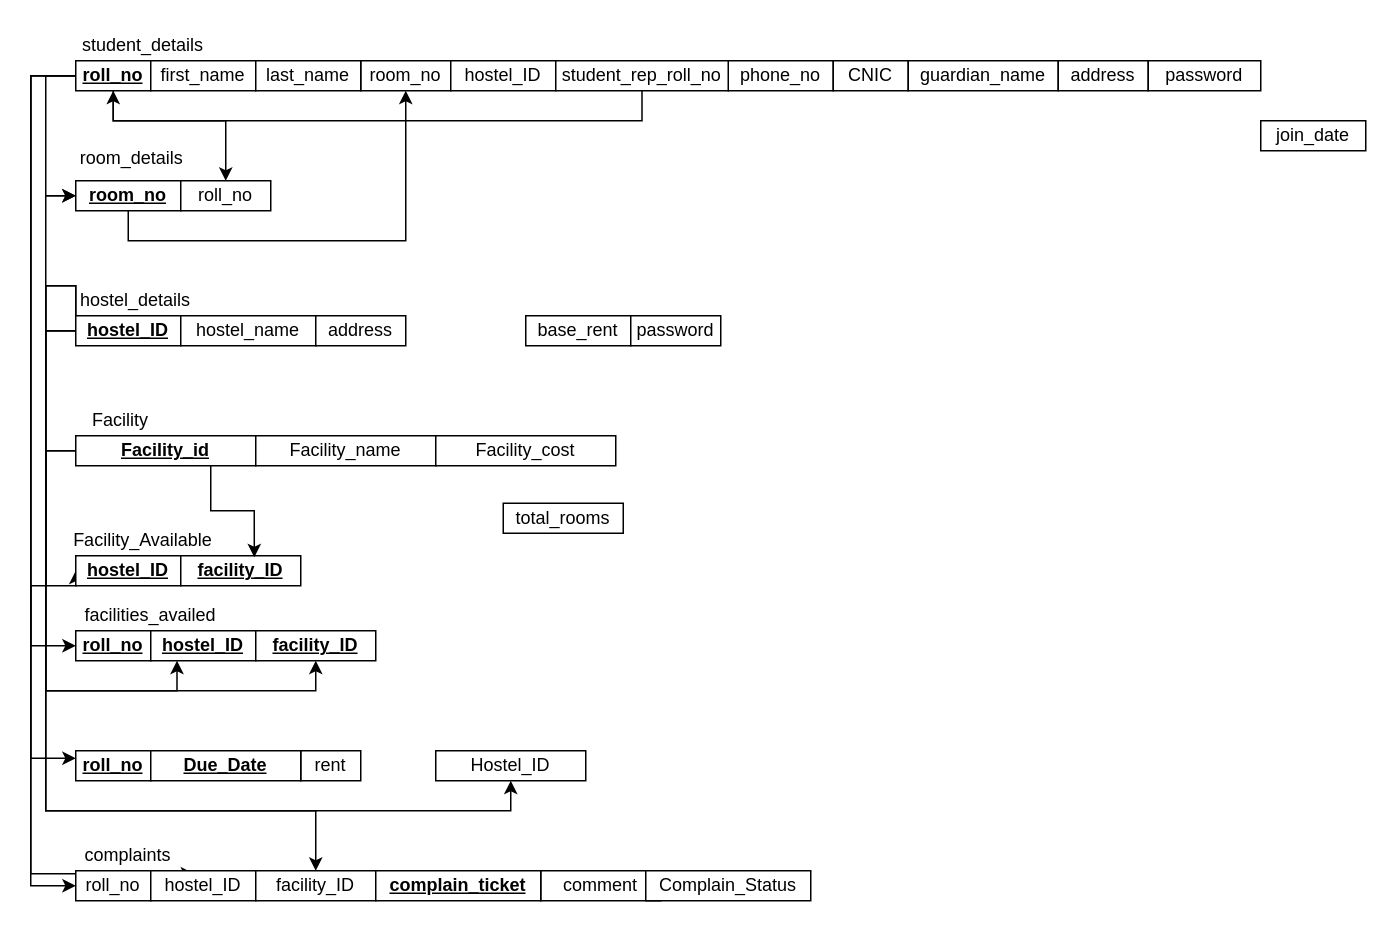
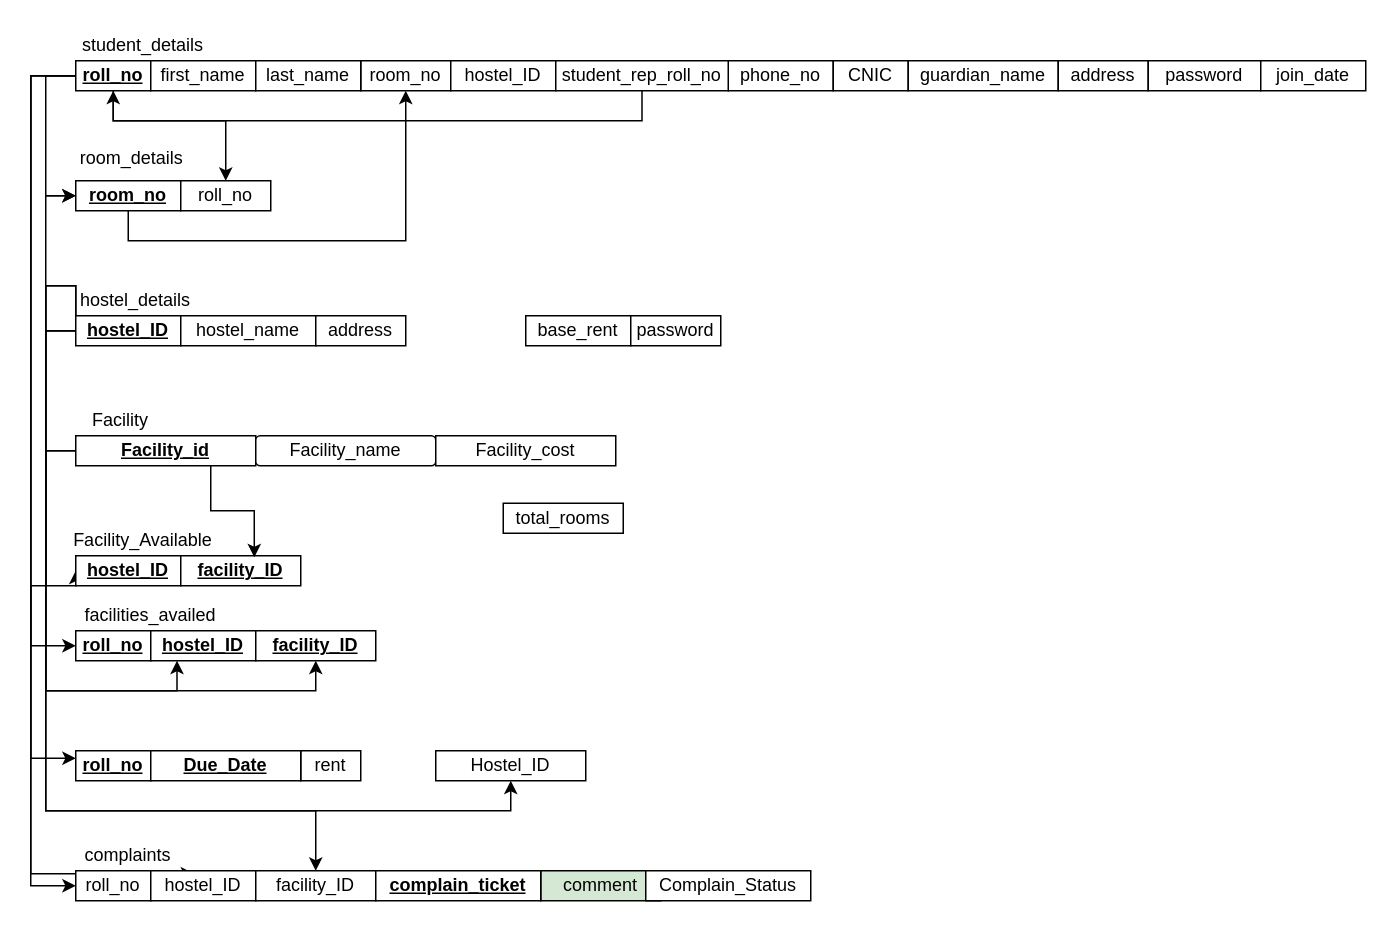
(1313, 136) -> (1313, 76)
(346, 451) -> (346, 451)
(601, 886) -> (601, 886)
